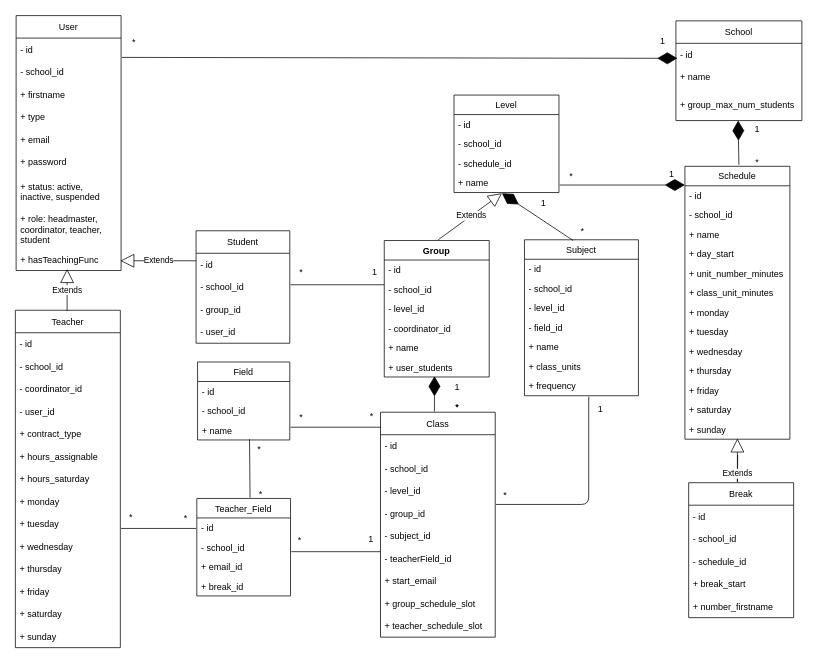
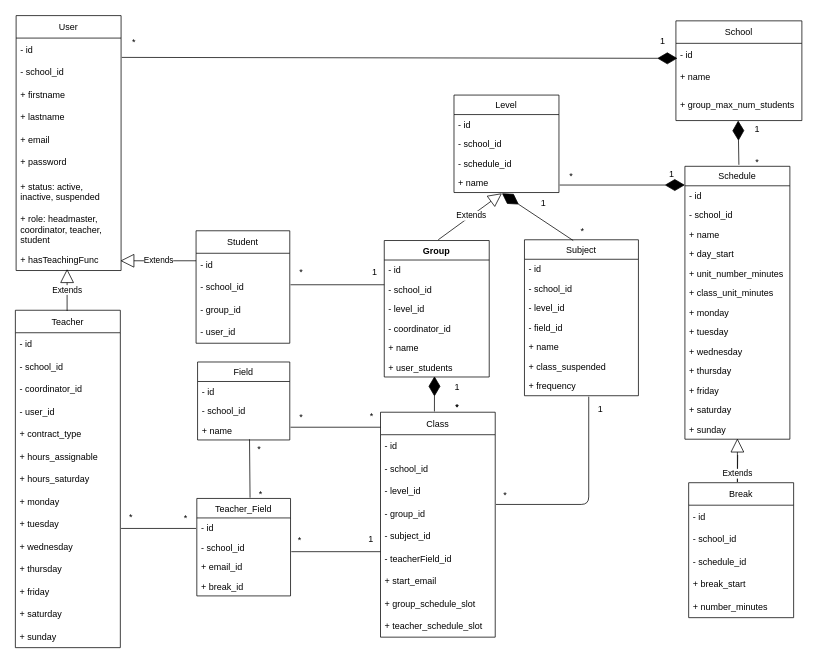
(34, 117) -> (43, 117)
(558, 367) -> (569, 367)
(736, 607) -> (731, 607)
